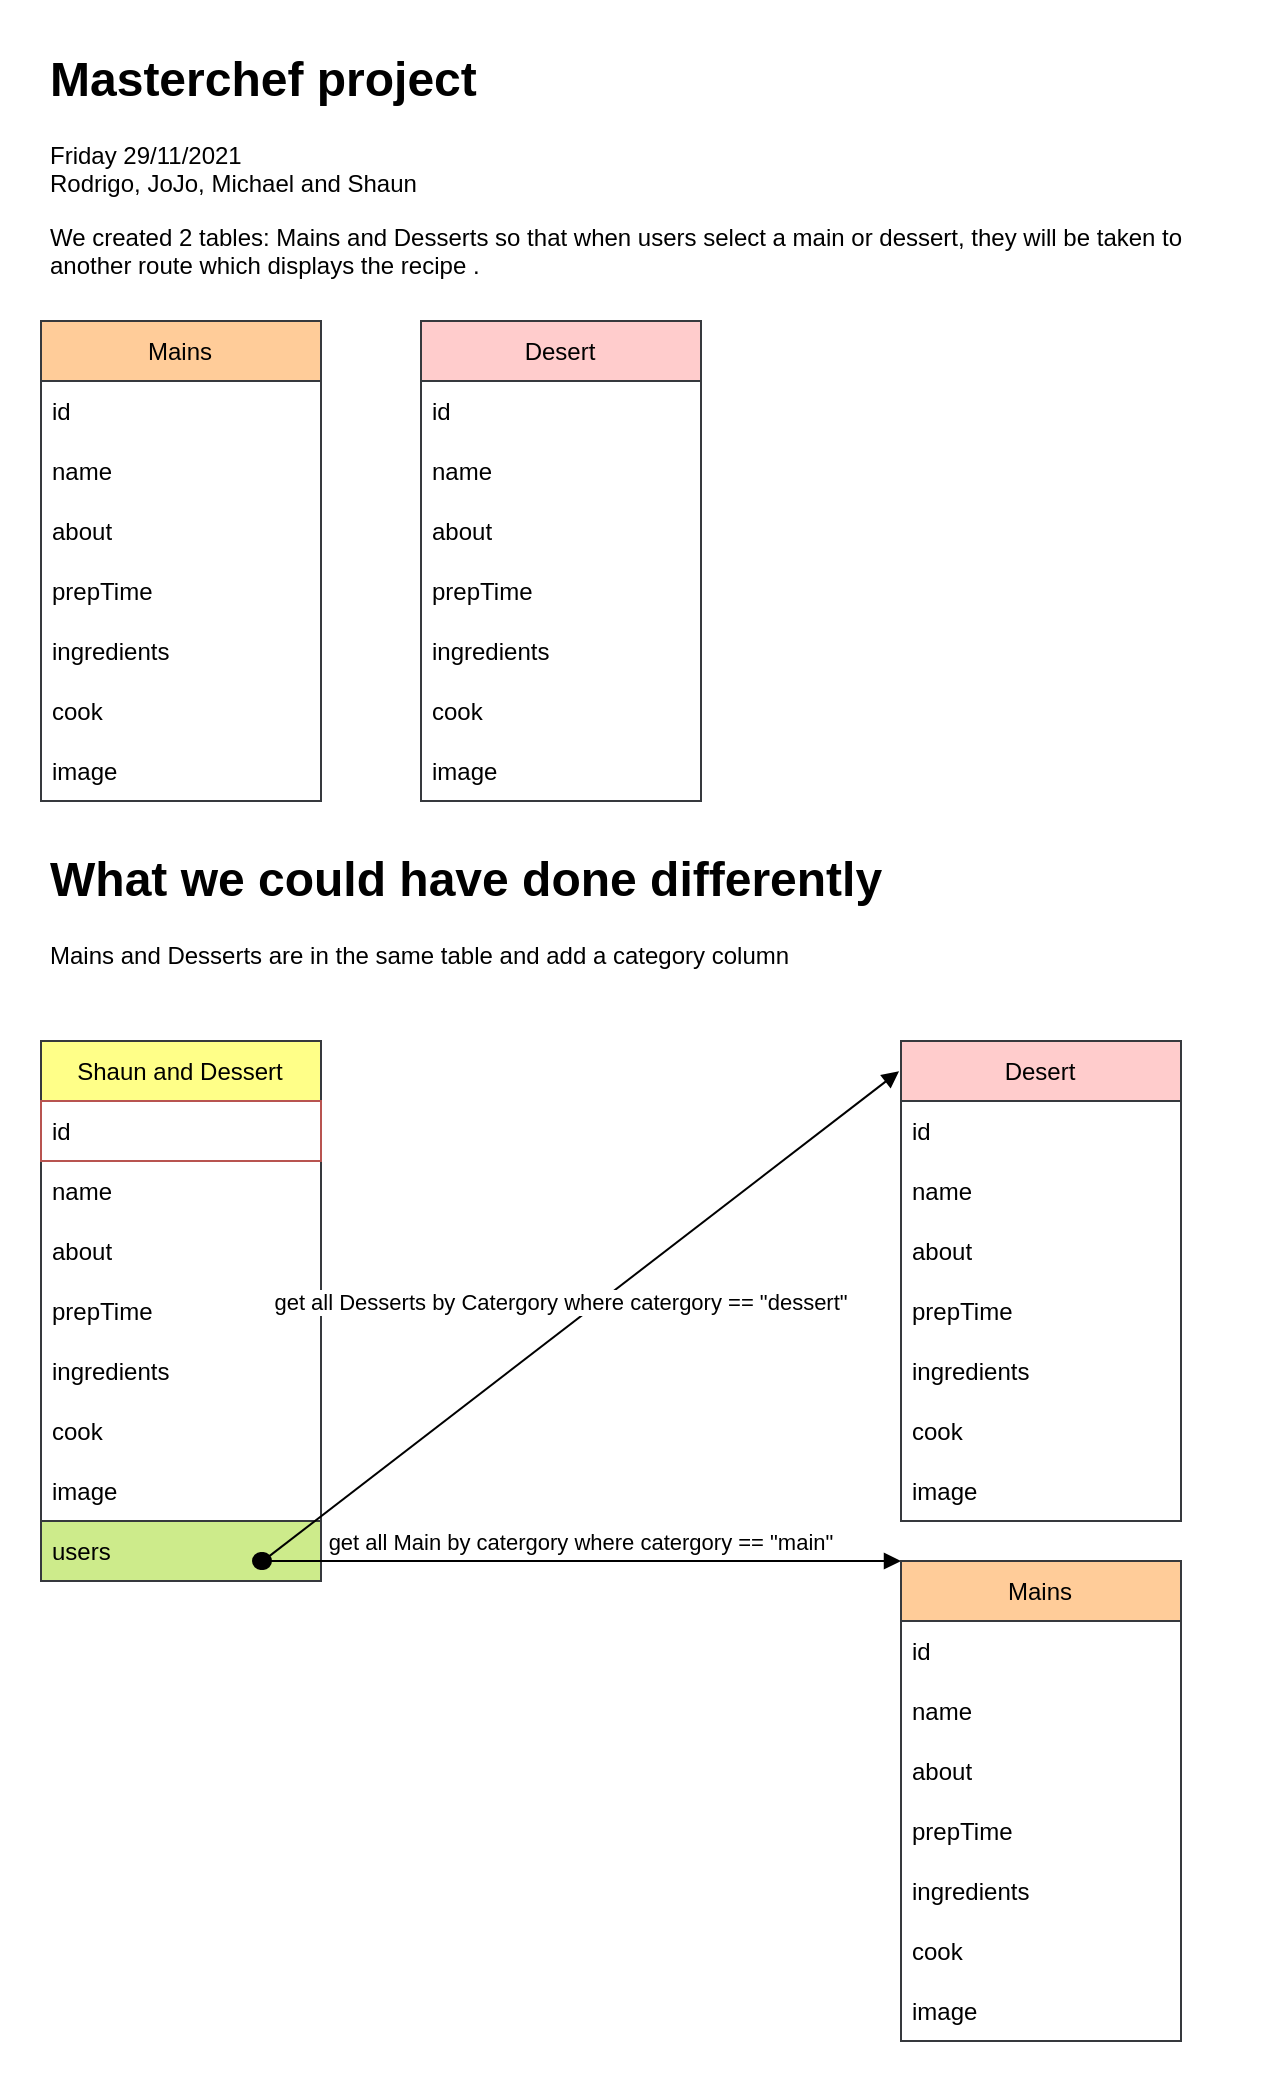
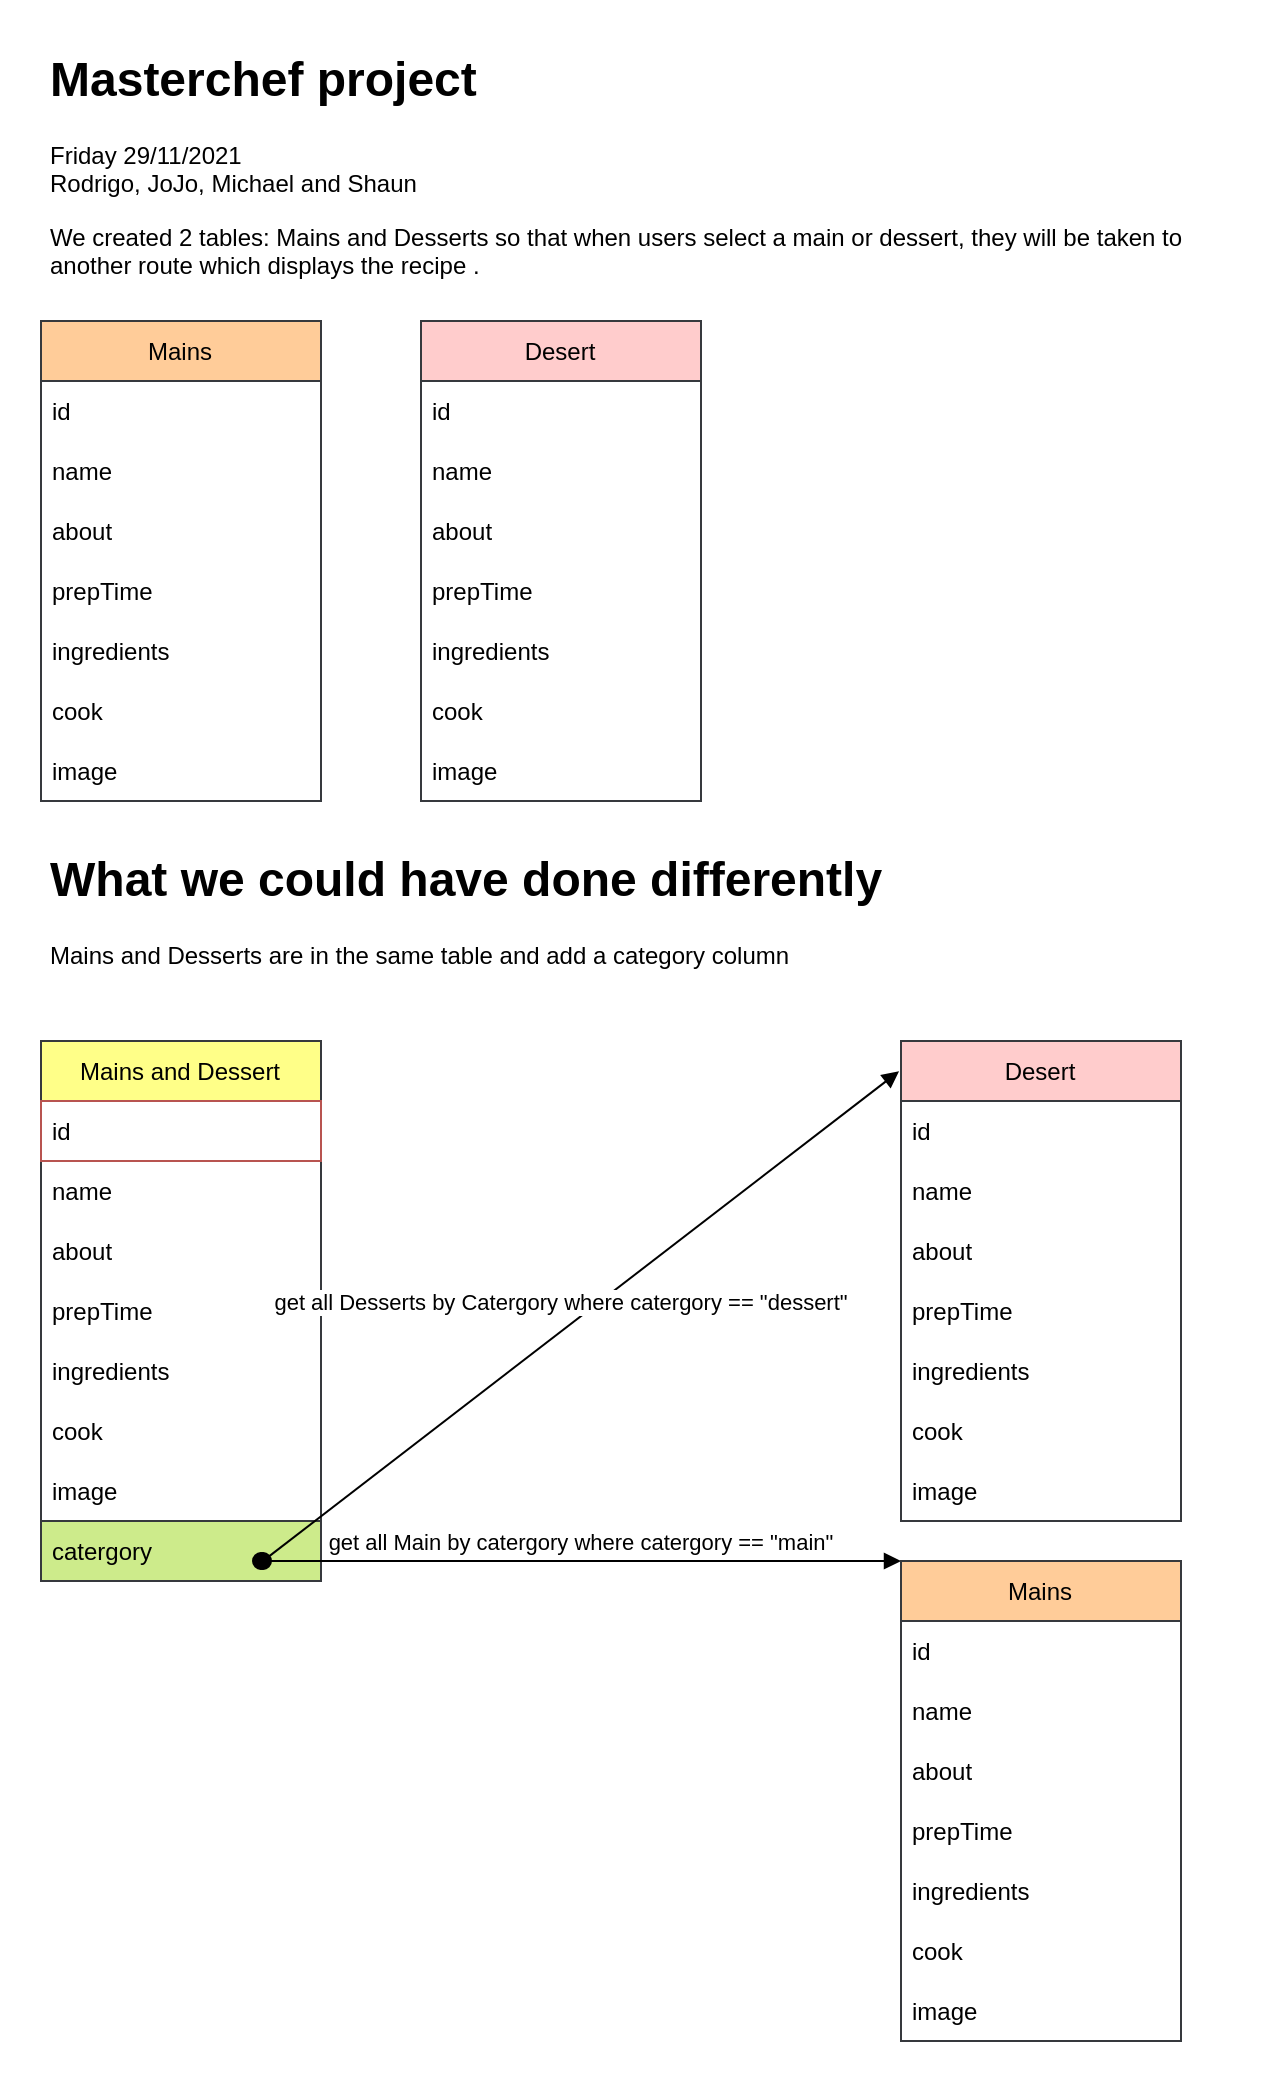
(180, 1072) -> (180, 1072)
(86, 1552) -> (112, 1552)
